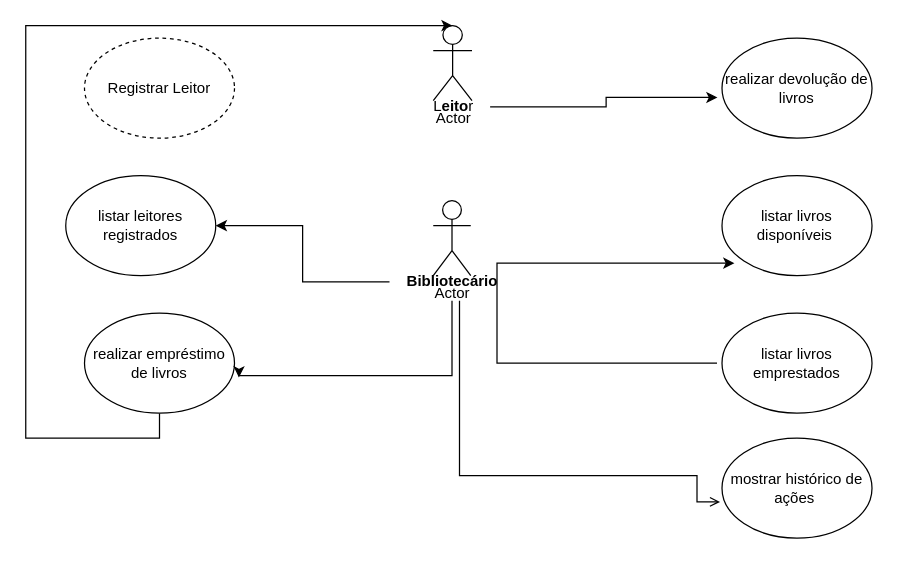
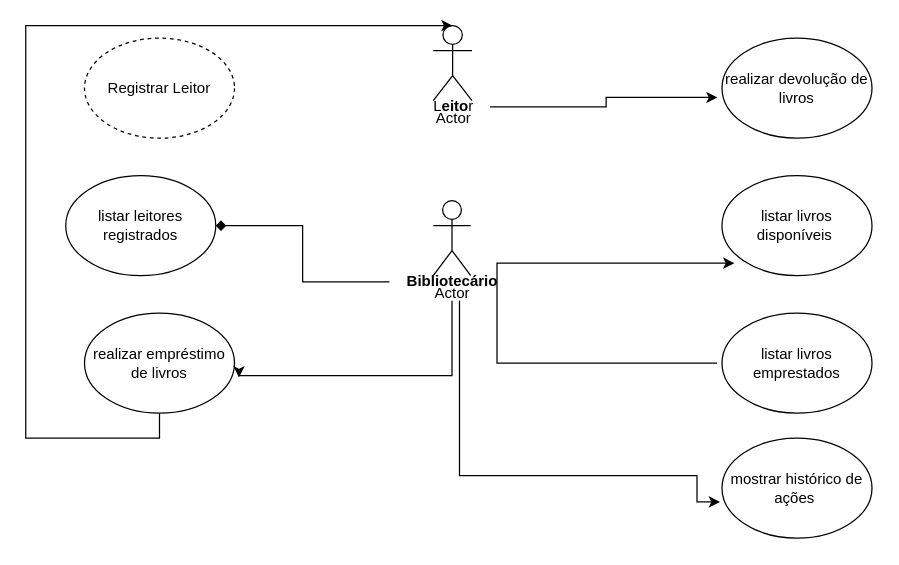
(226, 226) -> (226, 226)
(711, 502) -> (710, 502)
